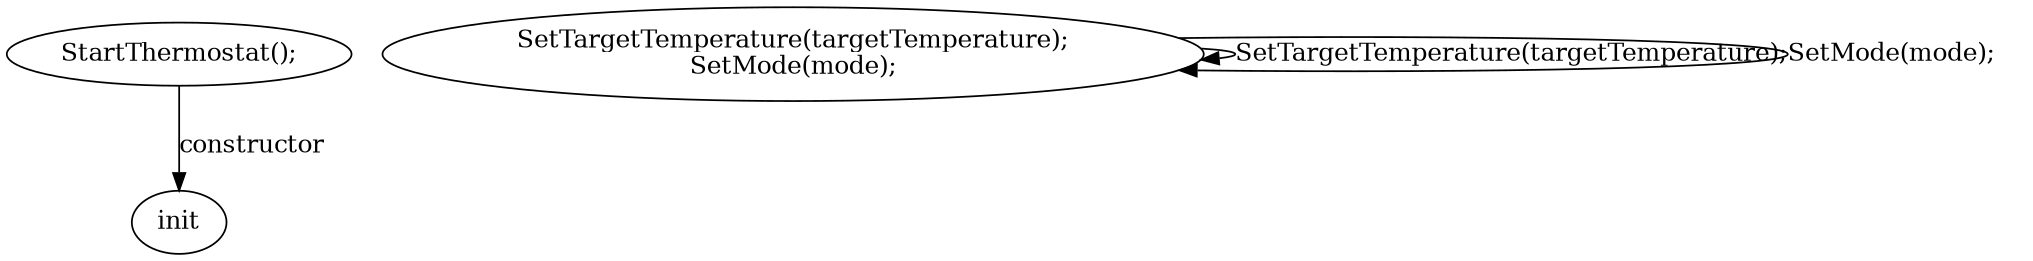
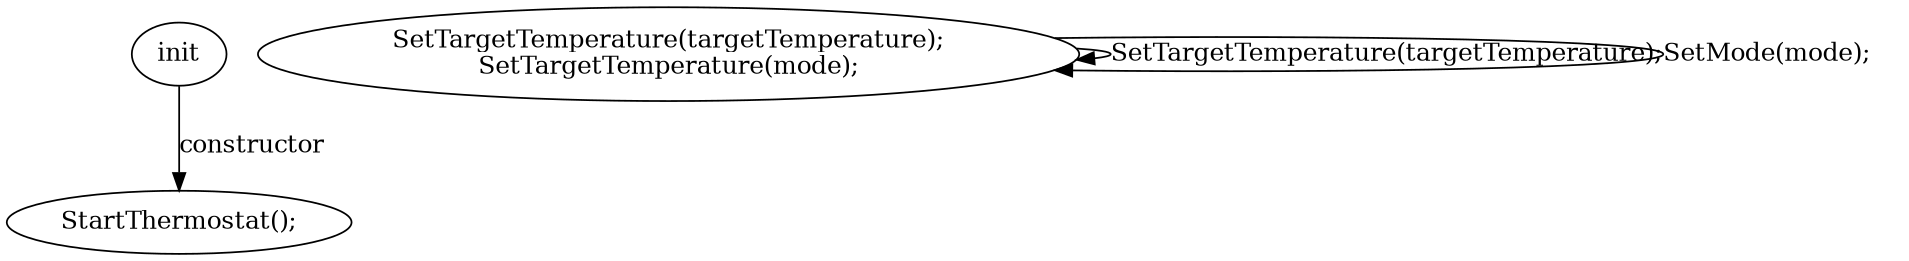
(793, 54) -> (669, 54)
(179, 129) -> (179, 129)
